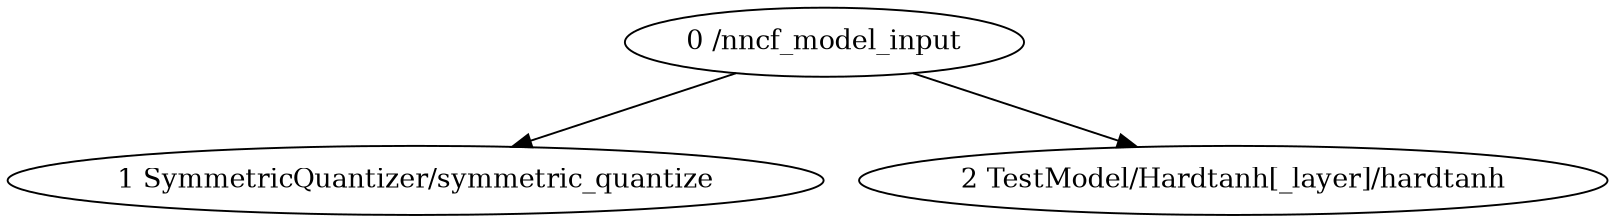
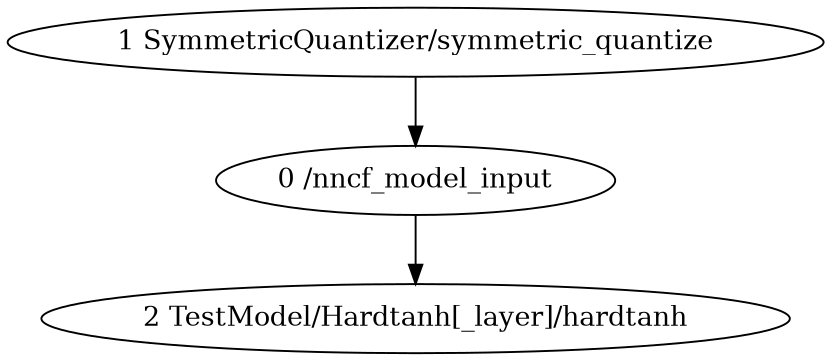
(633, 107) -> (416, 102)
